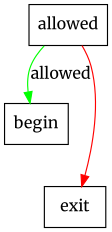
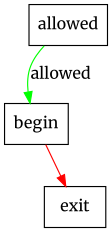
(95, 110) -> (53, 160)
